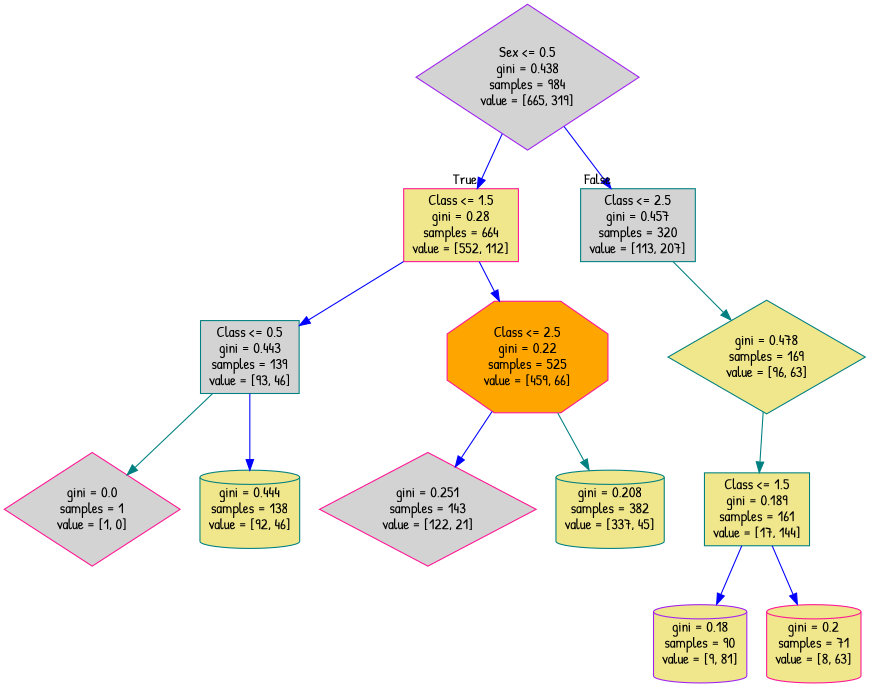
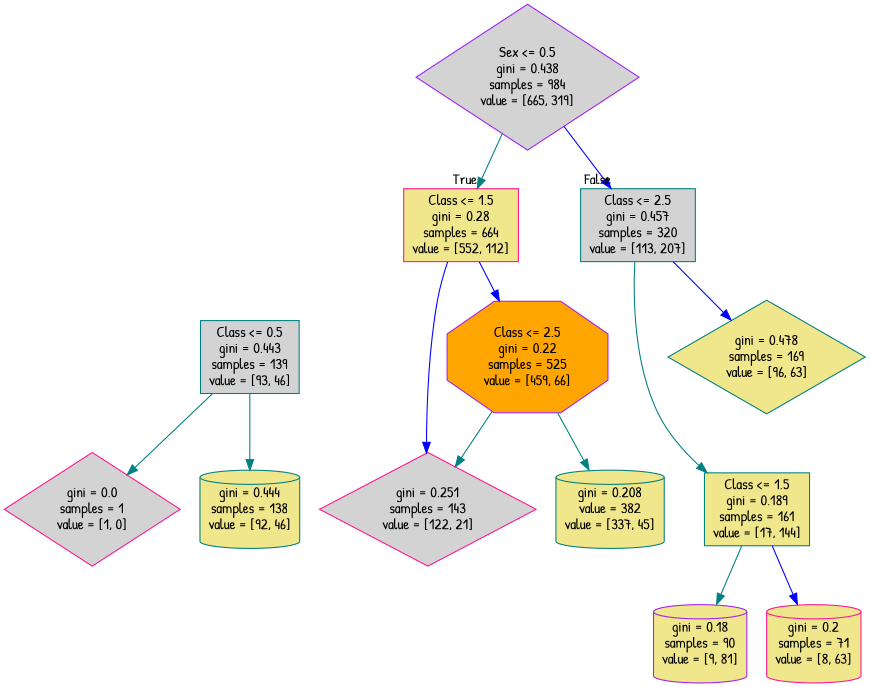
(492, 156) -> (492, 156)
(698, 287) -> (698, 287)
(356, 291) -> (431, 351)
(528, 357) -> (528, 357)
(250, 427) -> (250, 427)
(477, 435) -> (477, 435)
(762, 437) -> (644, 372)
(610, 509) -> (610, 509)
(731, 570) -> (731, 570)
